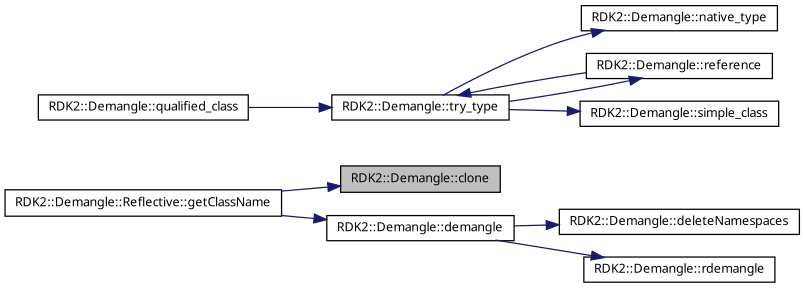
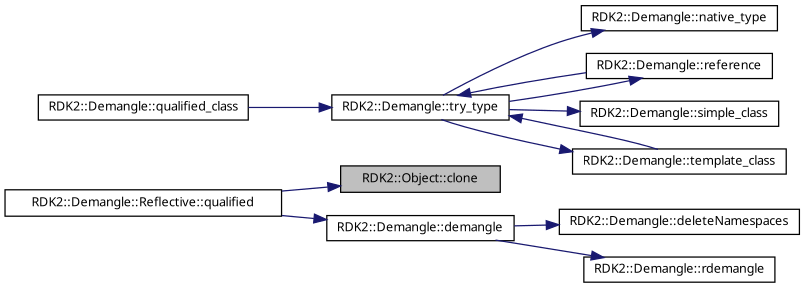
none -> (679, 162)
(420, 179) -> (420, 179)
(143, 203) -> (143, 203)
